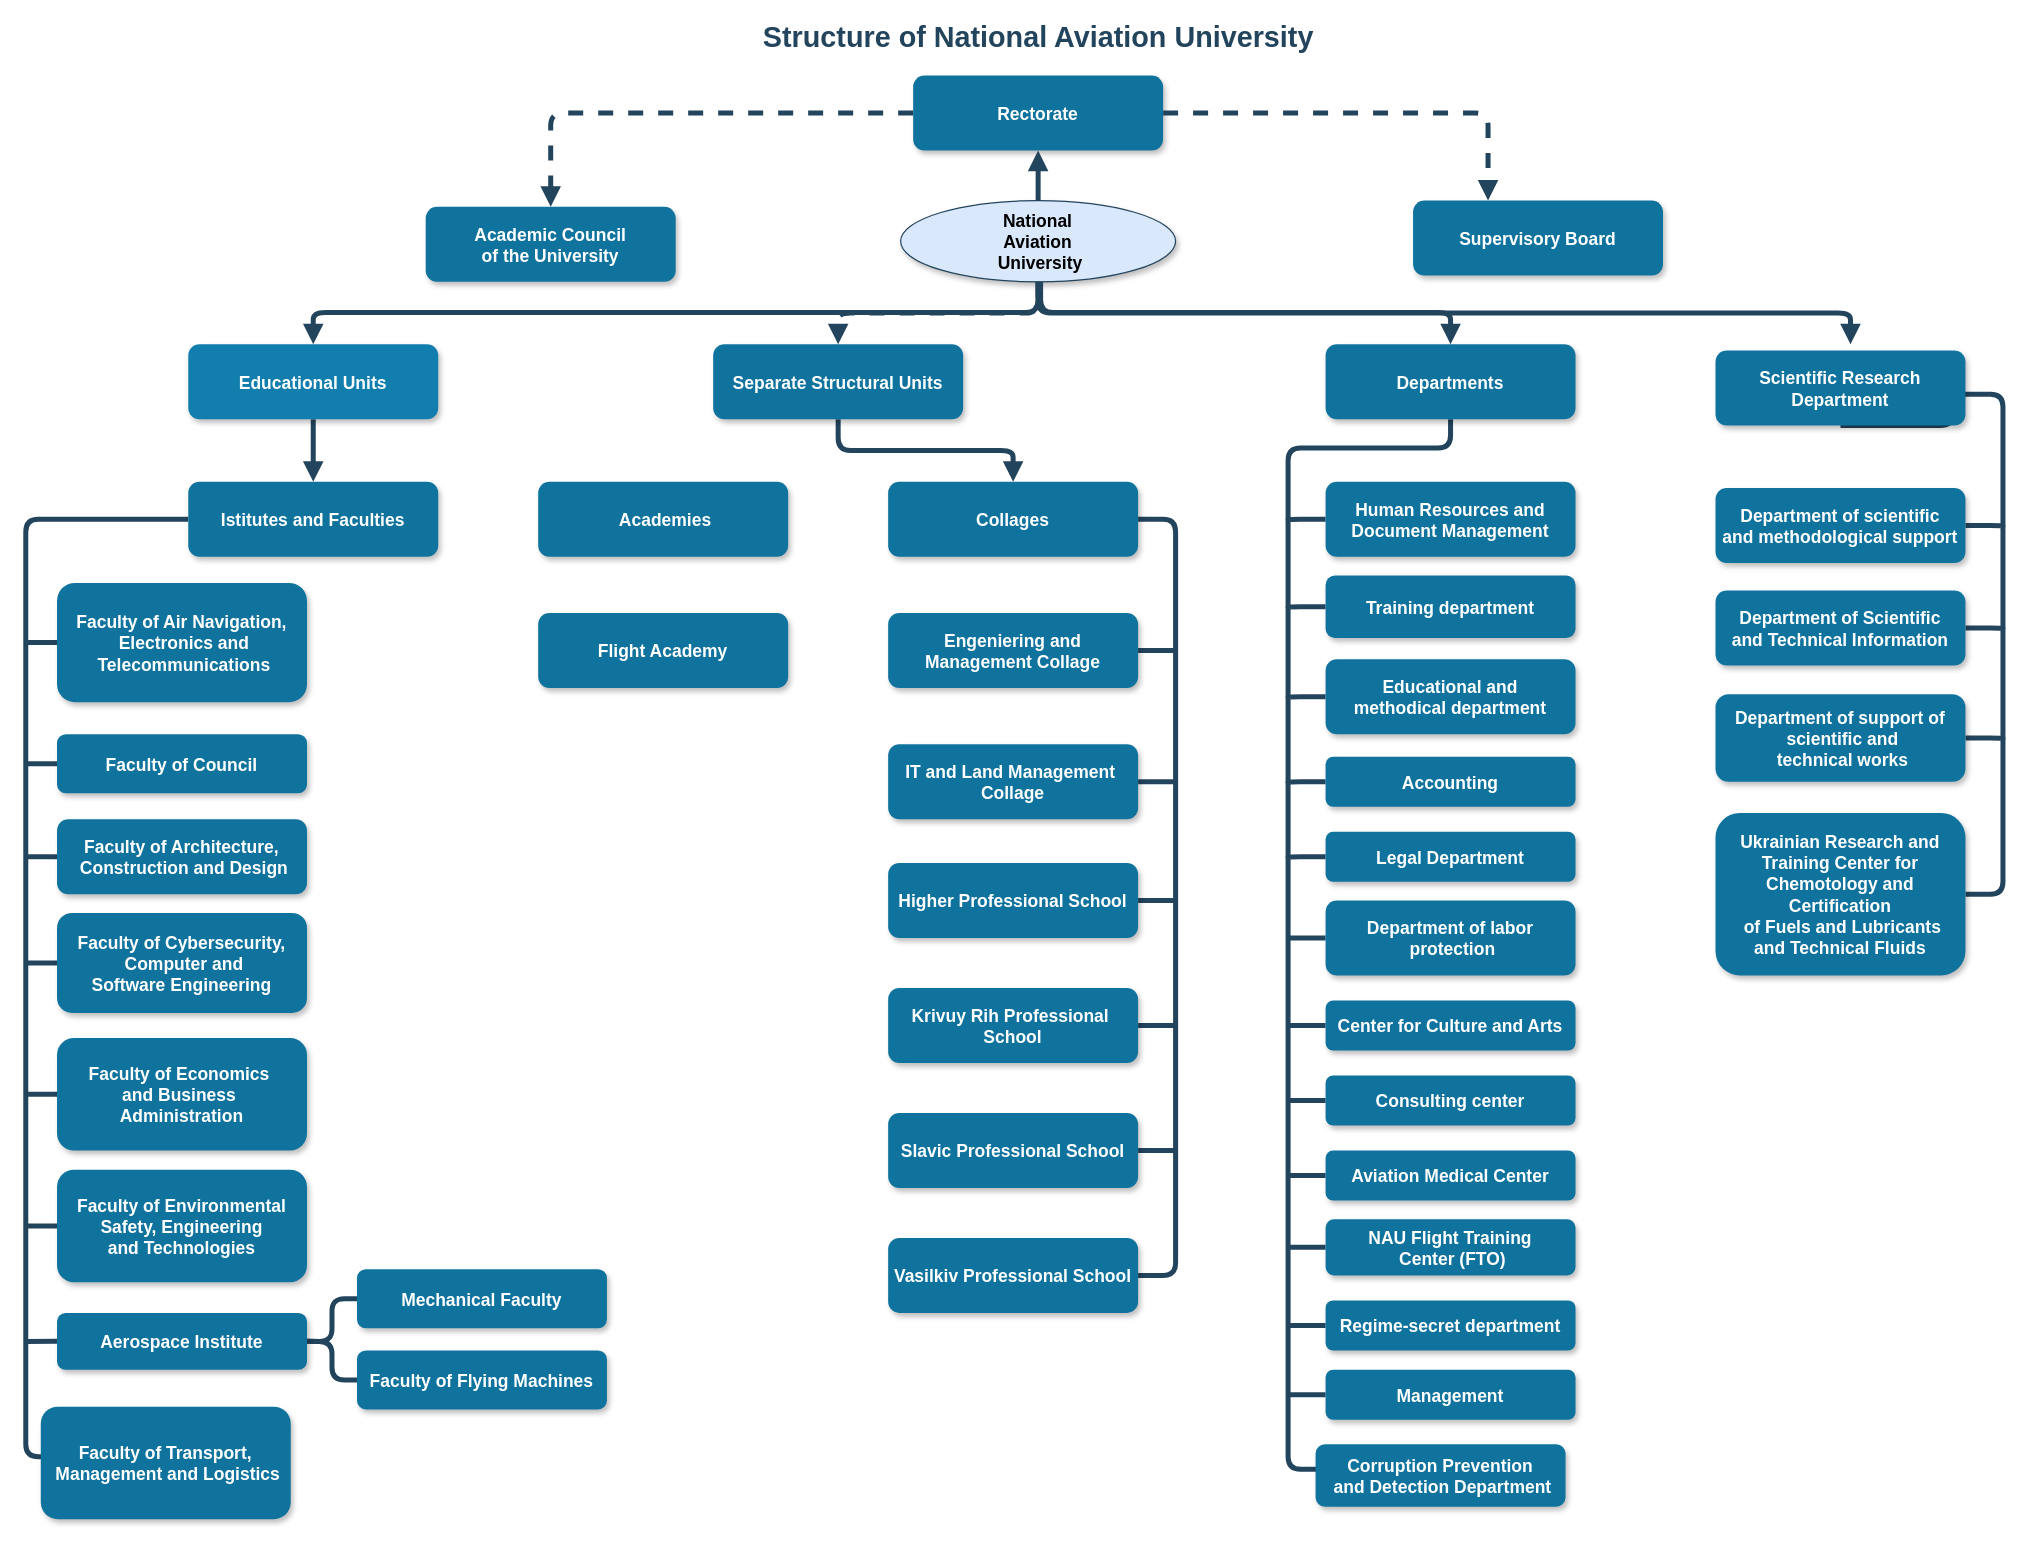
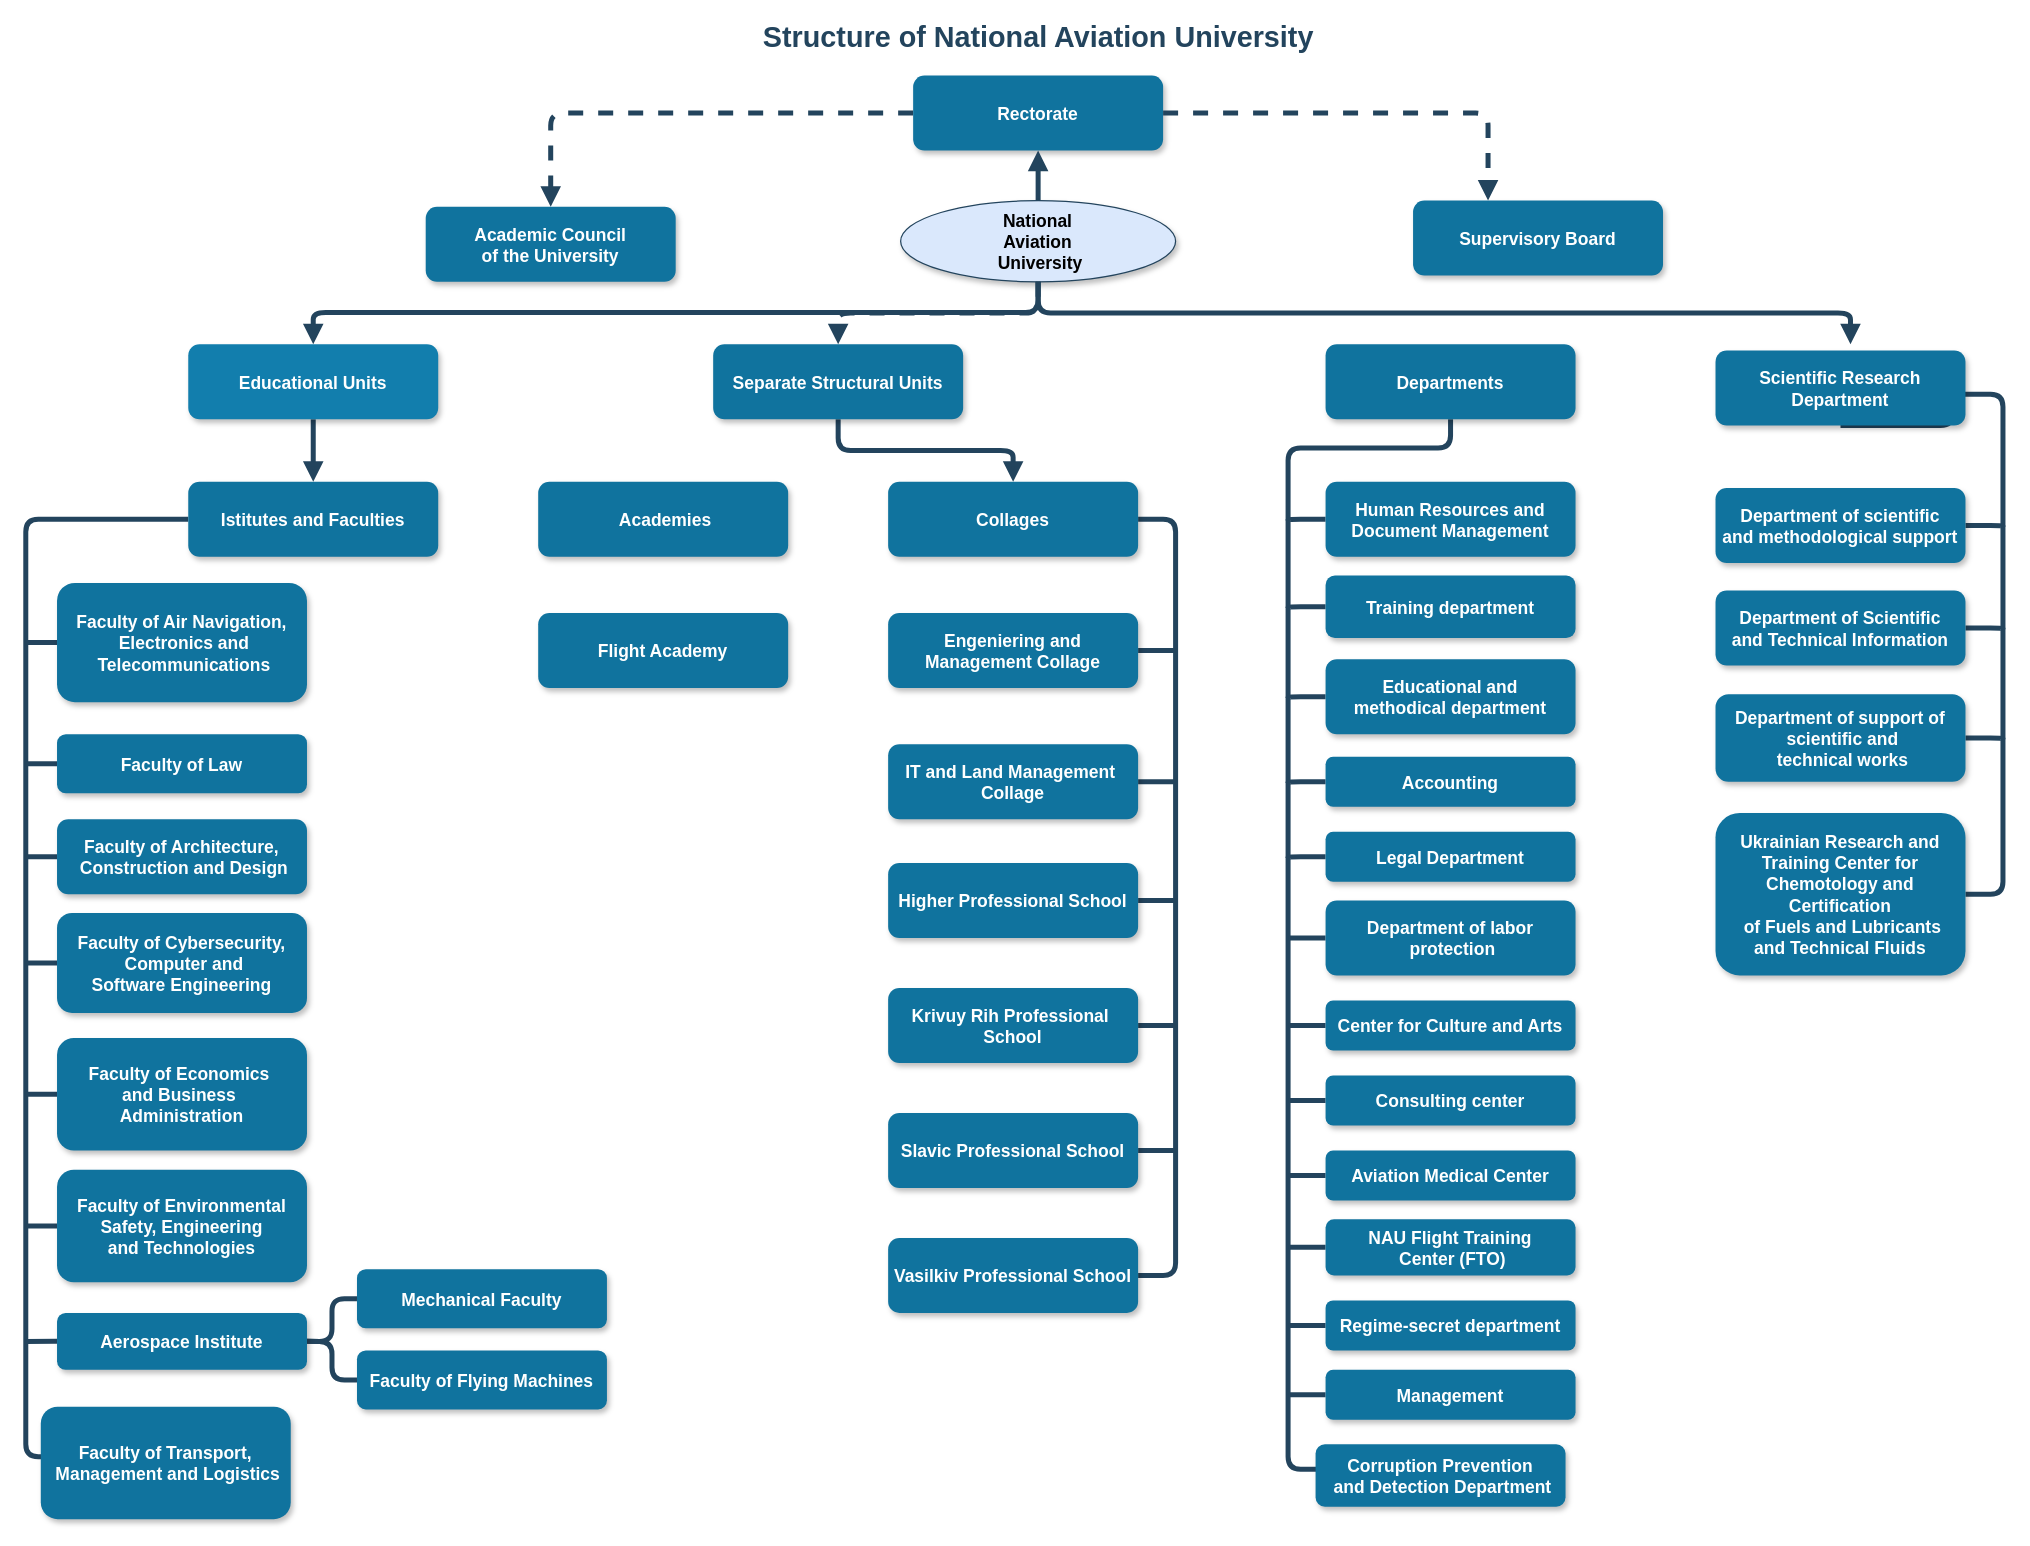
(1041, 295) -> none
(181, 765) -> (181, 765)
